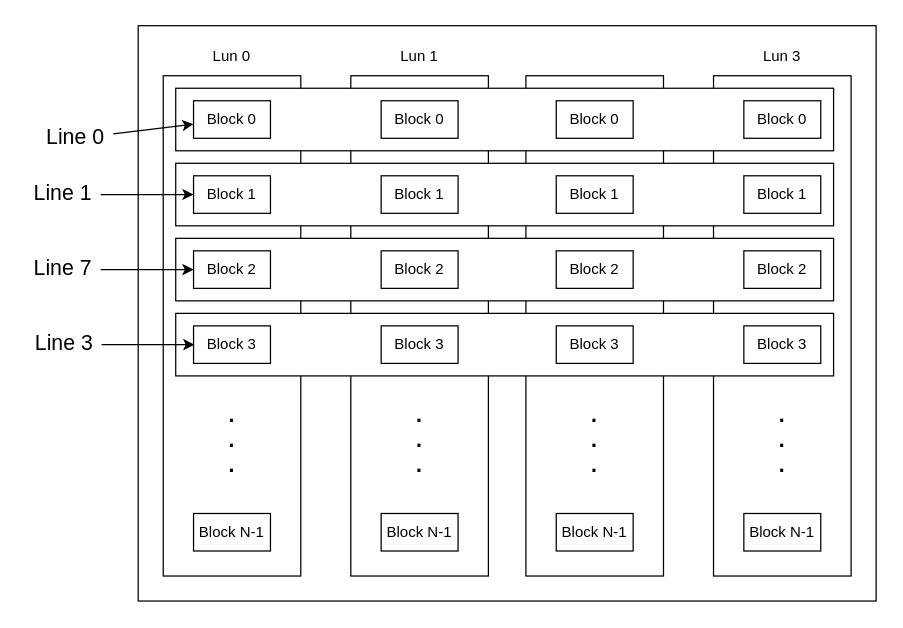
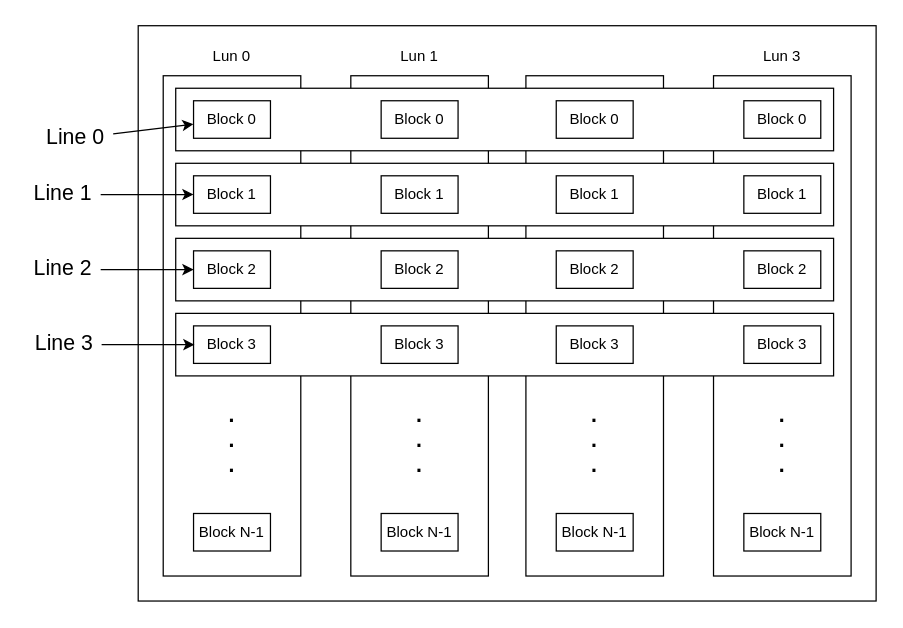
(63, 269) -> (63, 269)
